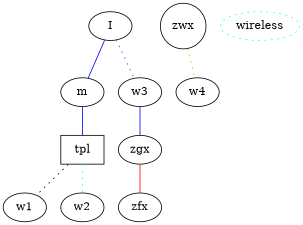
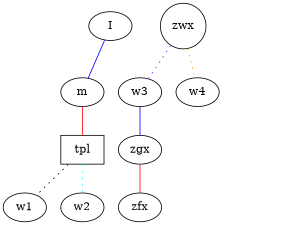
(260, 26) -> none
(125, 59) -> (160, 62)
(82, 121) -> (82, 121)
